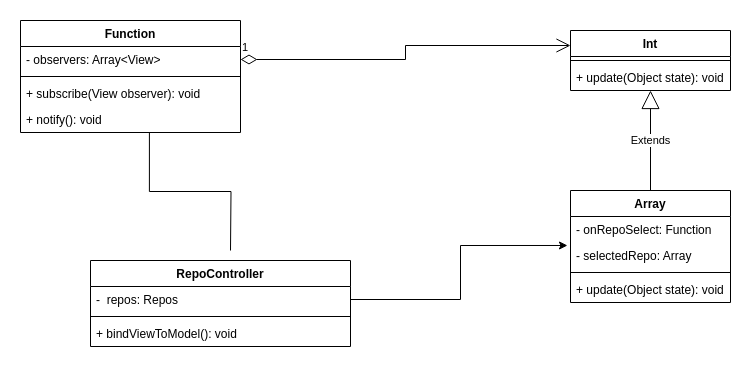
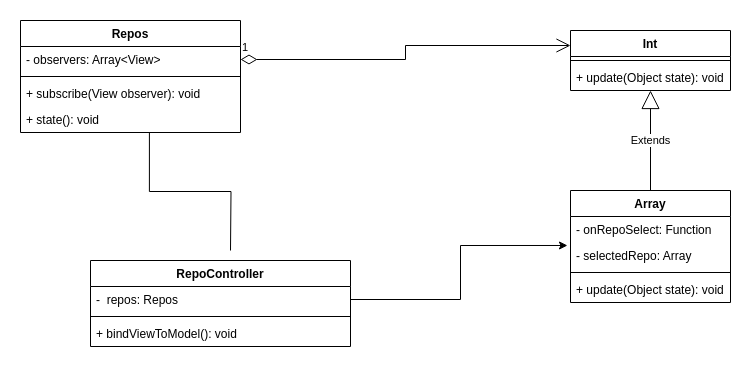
(130, 34) -> (130, 34)
(72, 120) -> (70, 120)
